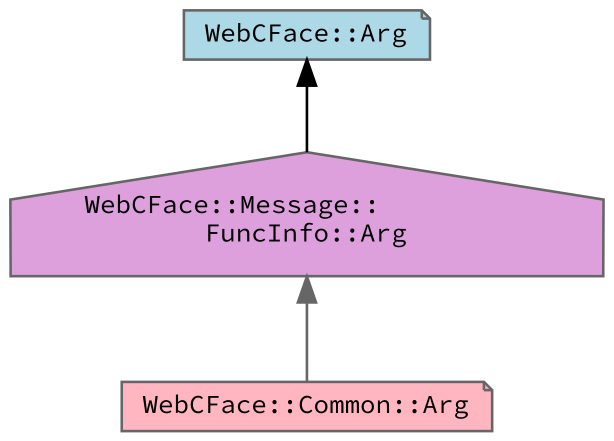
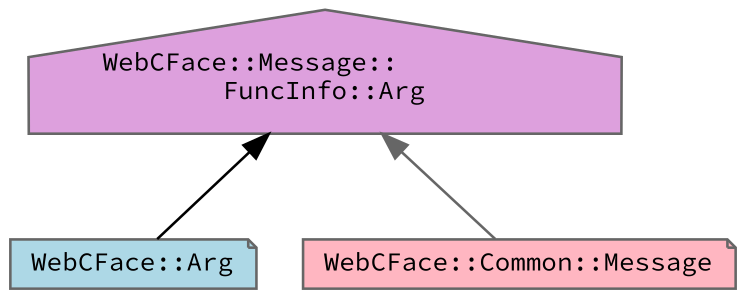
(307, 119) -> (203, 195)
(307, 407) -> (519, 264)
